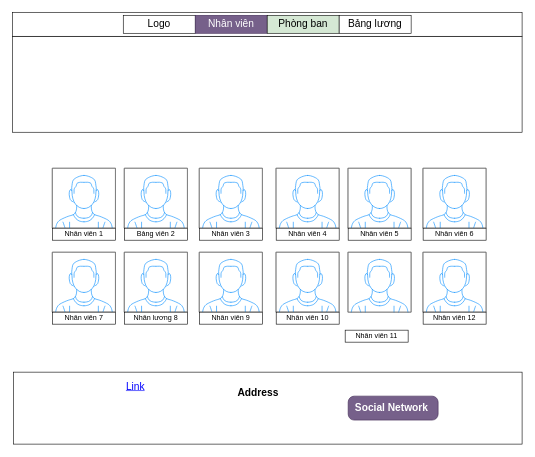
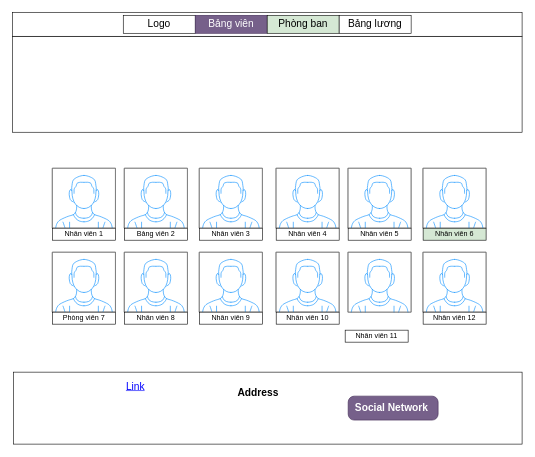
(231, 24) -> (231, 24)
(455, 234) -> (455, 234)
(84, 318) -> (84, 318)
(156, 318) -> (156, 318)
